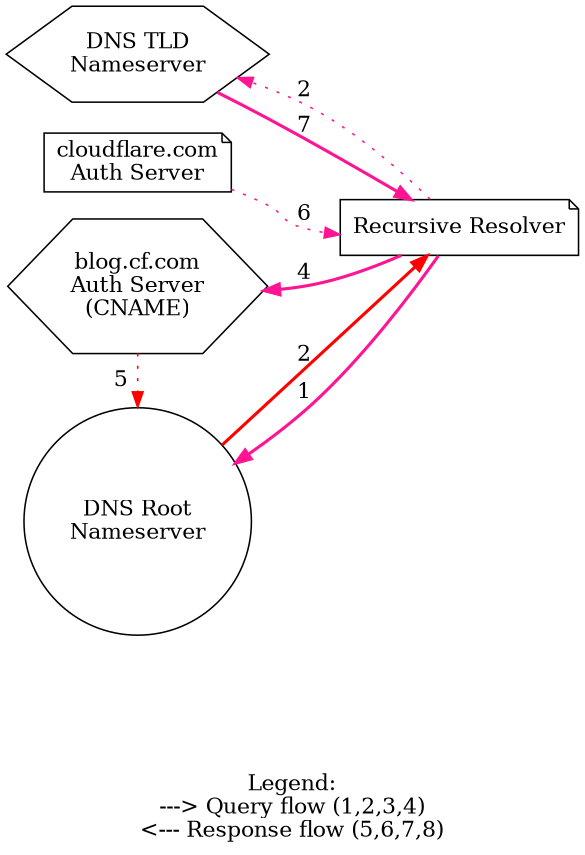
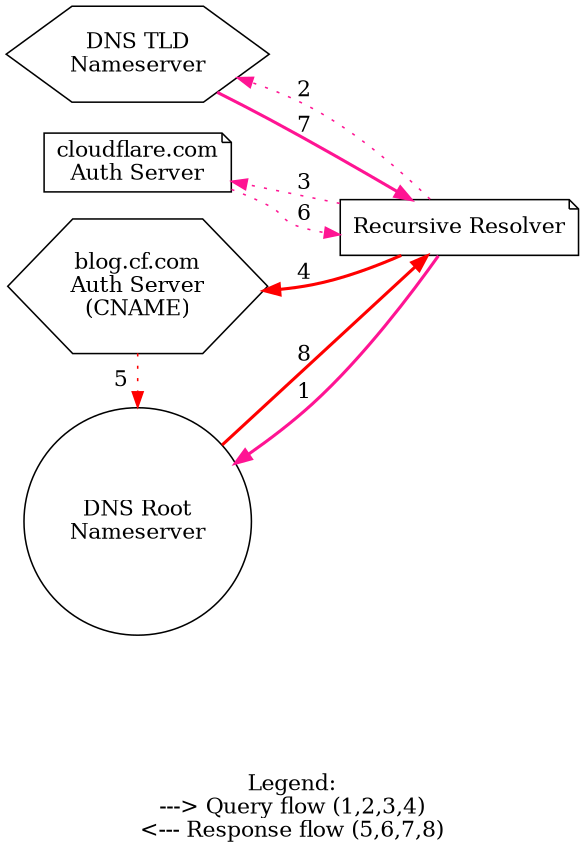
none -> (293, 194)
(342, 277) -> (342, 277)
(305, 355) -> (305, 355)
